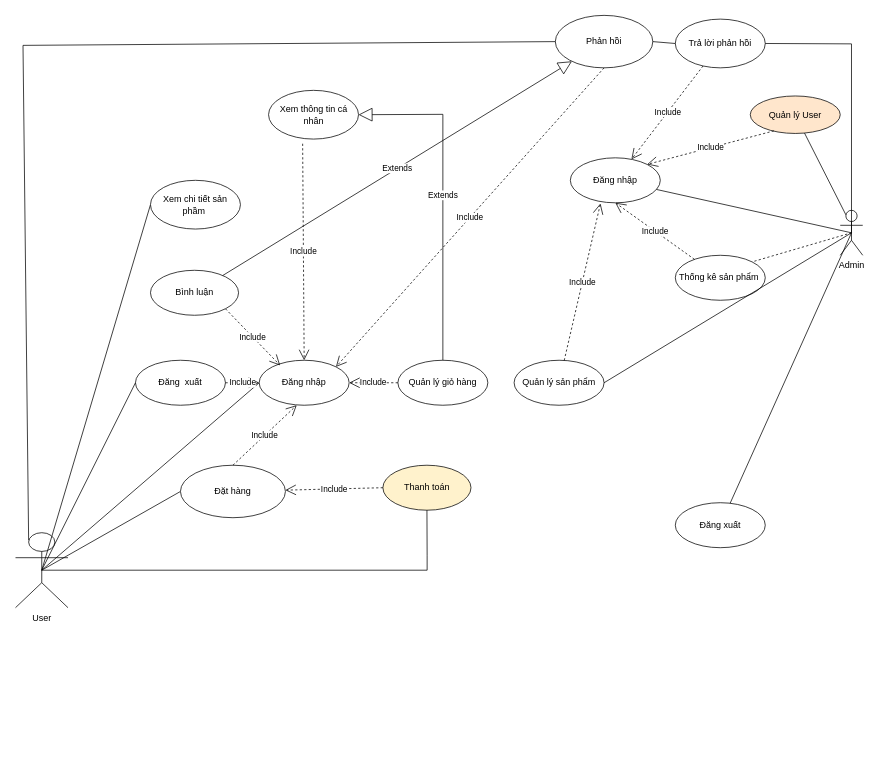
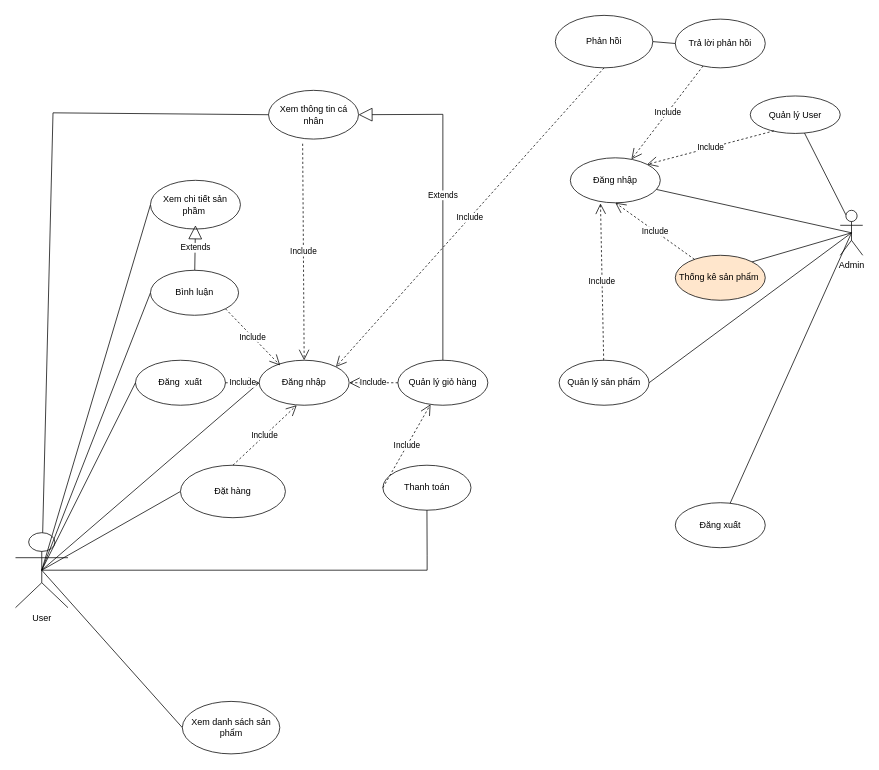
(42, 45) -> none
(852, 89) -> none
(795, 115) -> (795, 115)
(392, 172) -> (195, 257)
none -> (50, 216)
(797, 249) -> (797, 249)
(720, 278) -> (720, 278)
(559, 383) -> (604, 383)
none -> (99, 424)
(427, 488) -> (427, 488)
(335, 489) -> (406, 447)
none -> (113, 650)
none -> (231, 728)
